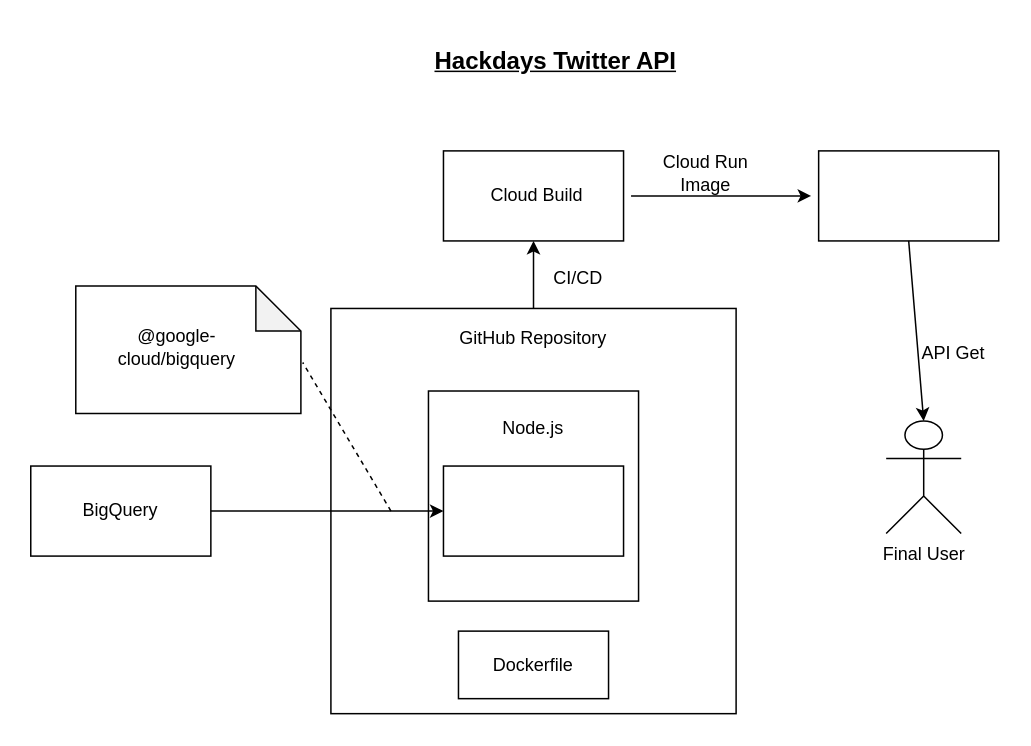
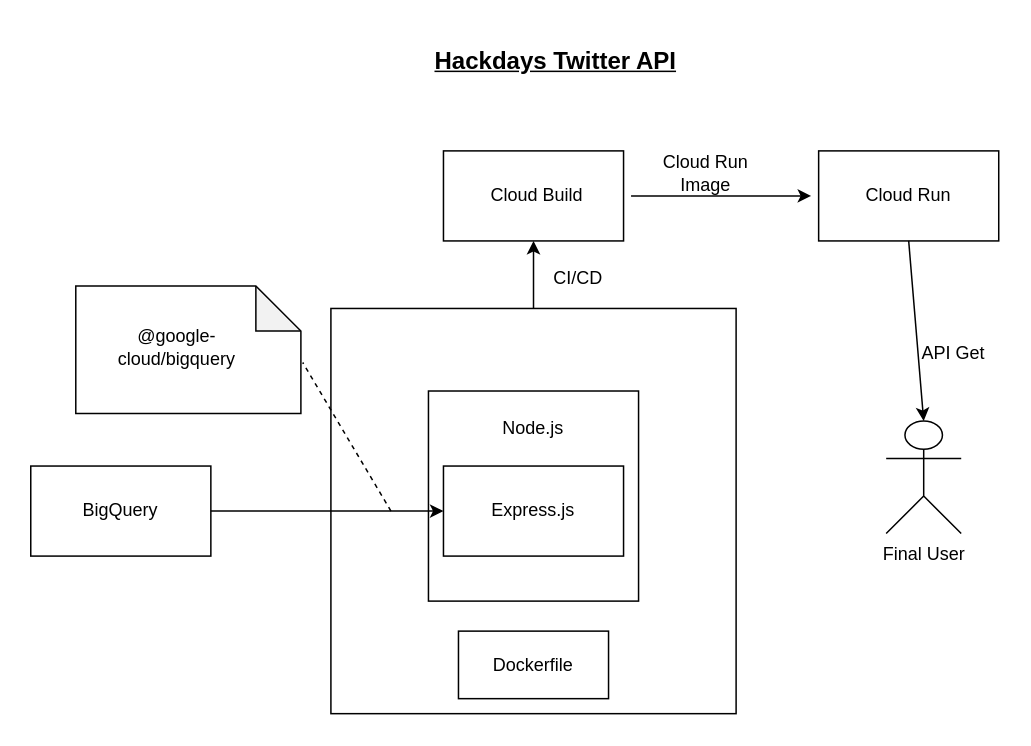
none -> (908, 196)
(533, 338) -> none
none -> (533, 511)
